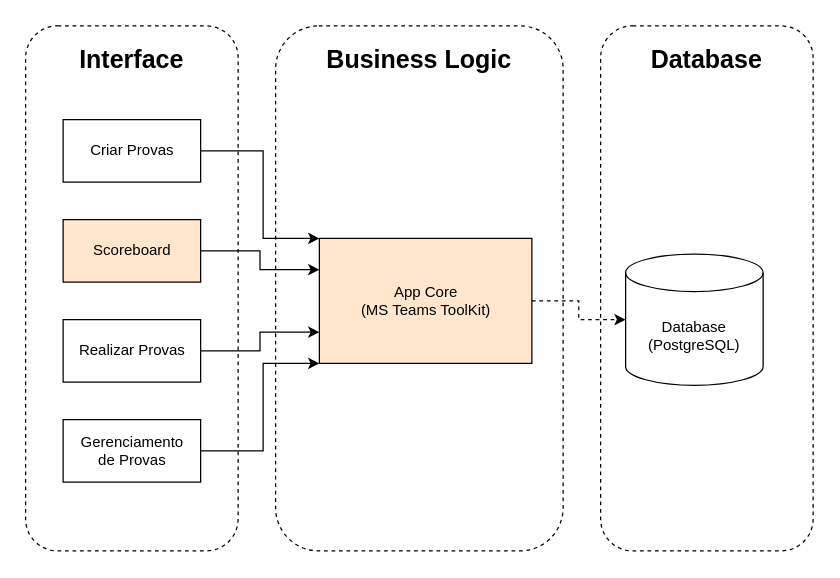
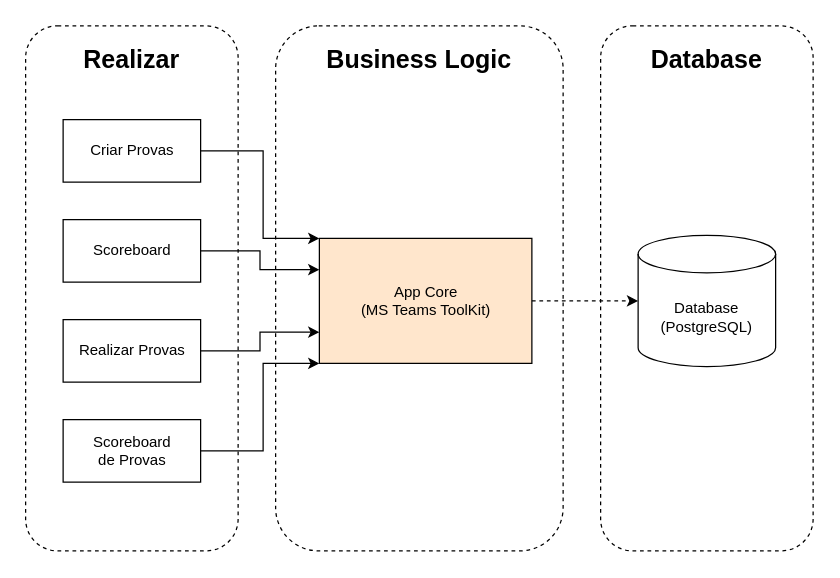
(132, 53) -> (132, 53)
(132, 251) -> (132, 251)
(694, 319) -> (707, 301)
(133, 451) -> (133, 451)
